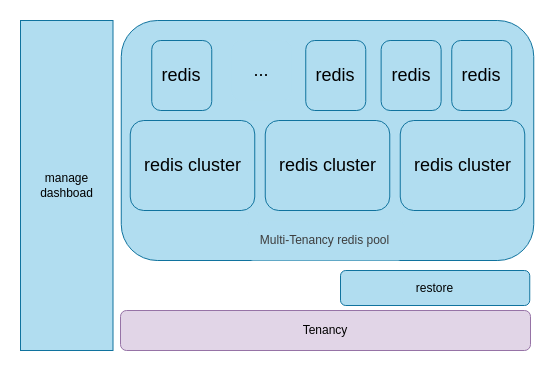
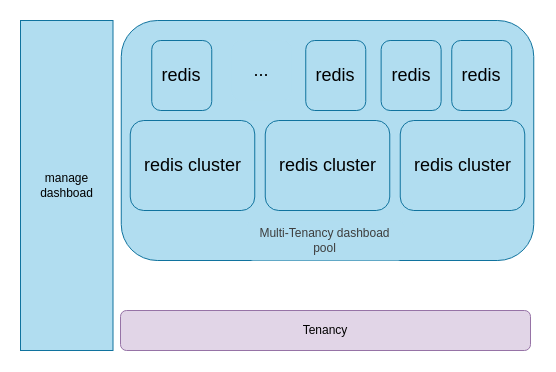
(325, 241) -> (325, 241)
(435, 288) -> none
